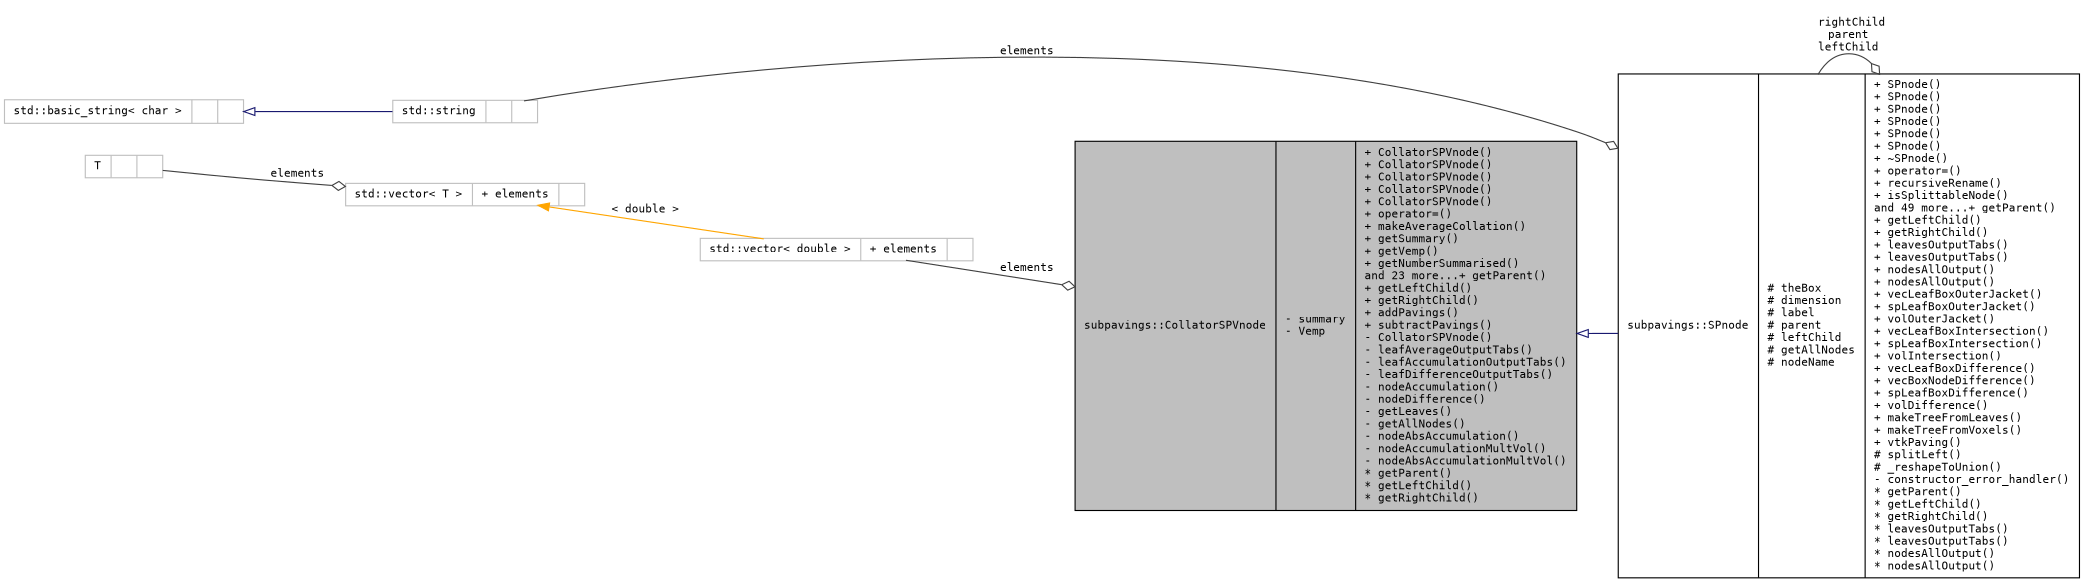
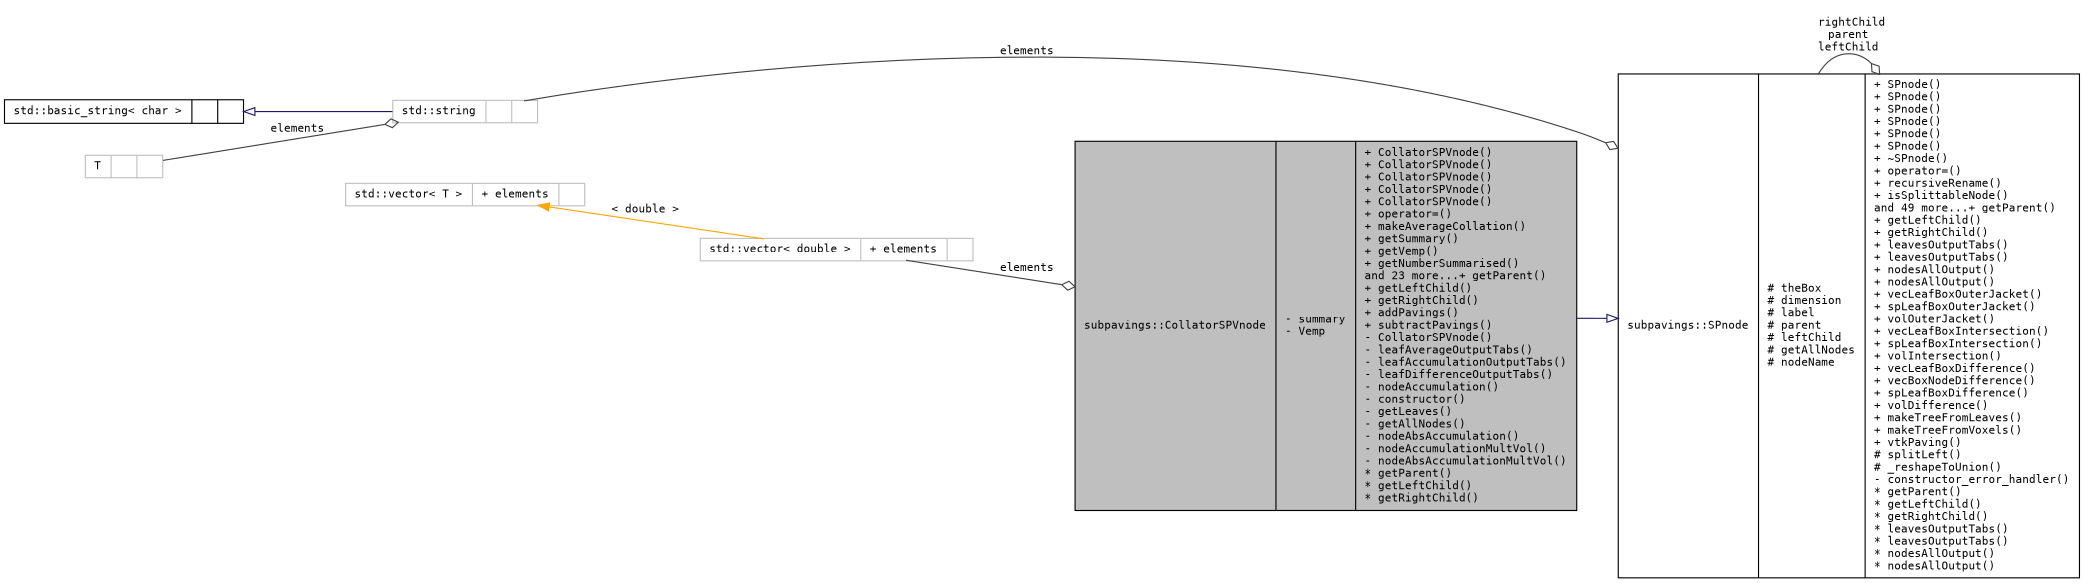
(124, 112) -> (124, 112)
(247, 179) -> (274, 142)
(1603, 333) -> (1592, 318)
(1426, 399) -> (1416, 399)
